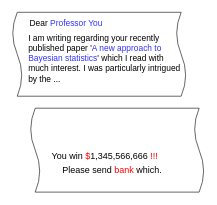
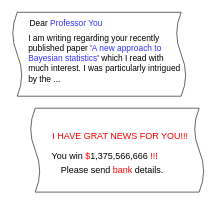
none -> (120, 136)
(105, 156) -> (105, 156)
(113, 170) -> (113, 170)
